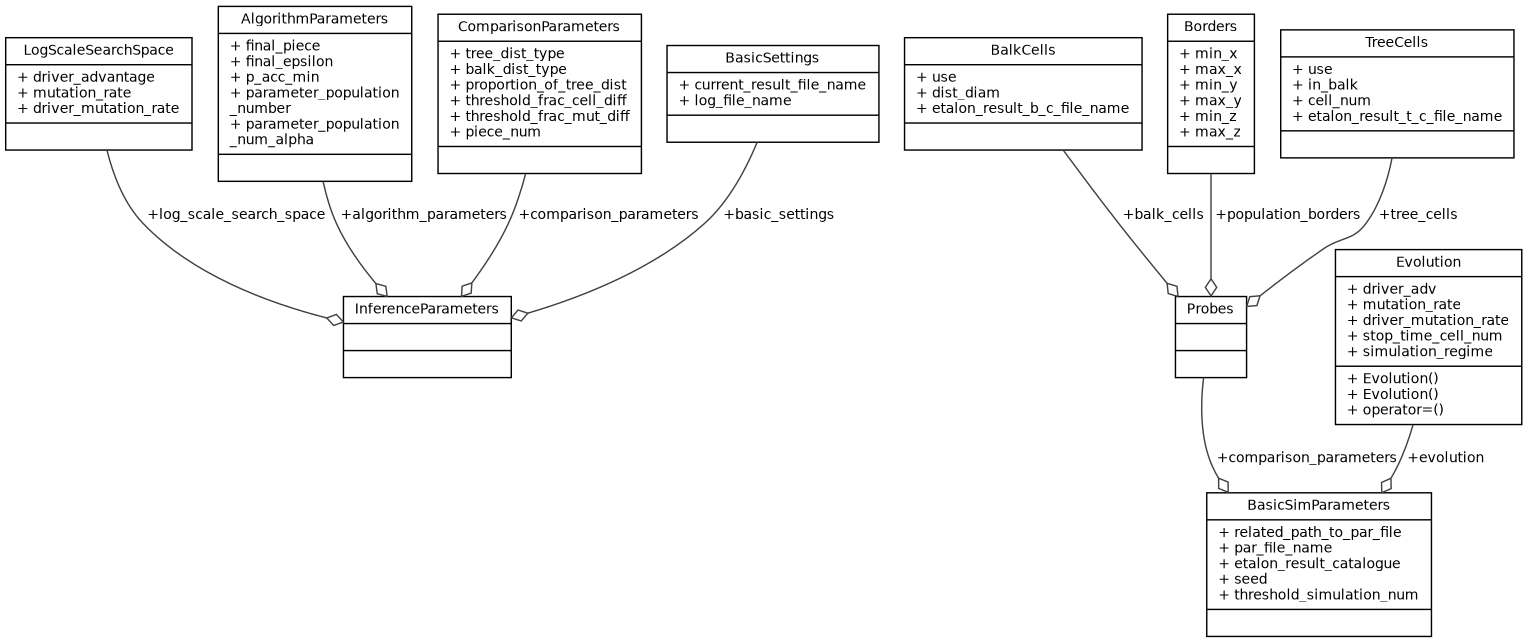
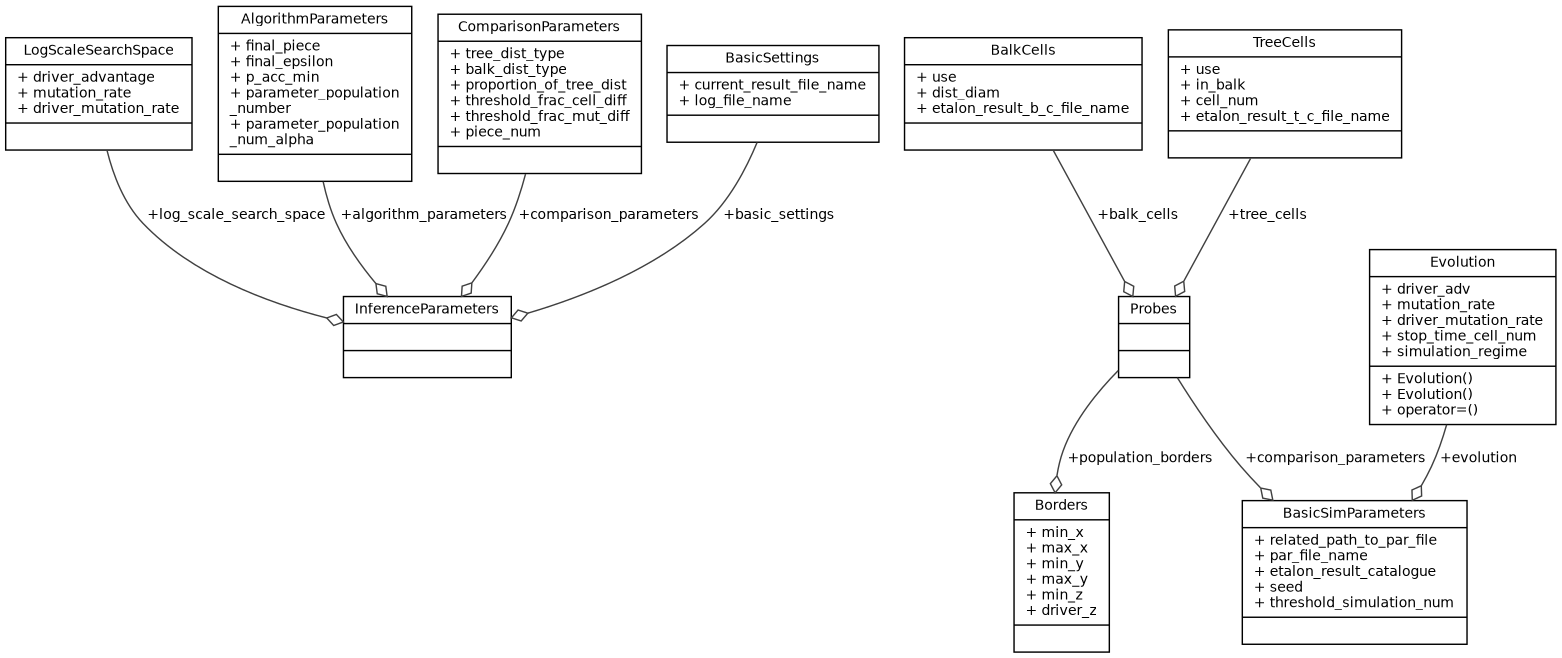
(1210, 132) -> (1062, 611)
(1211, 226) -> (1079, 418)
